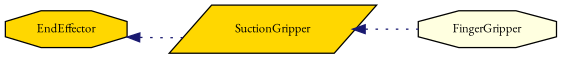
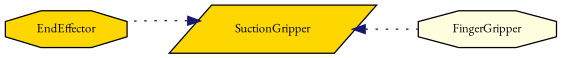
(163, 38) -> (157, 21)
